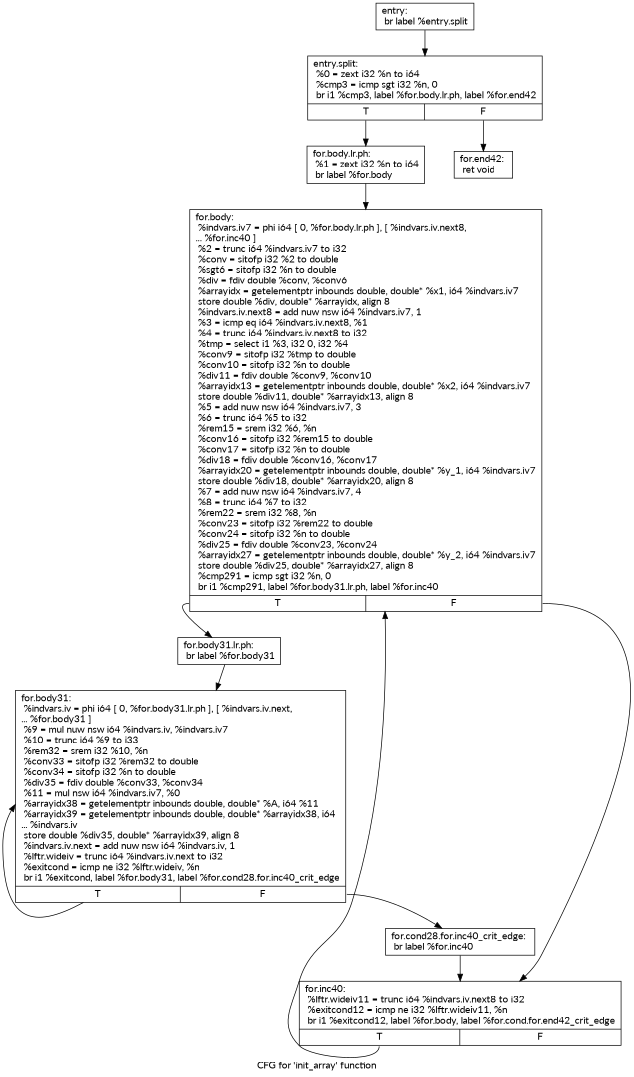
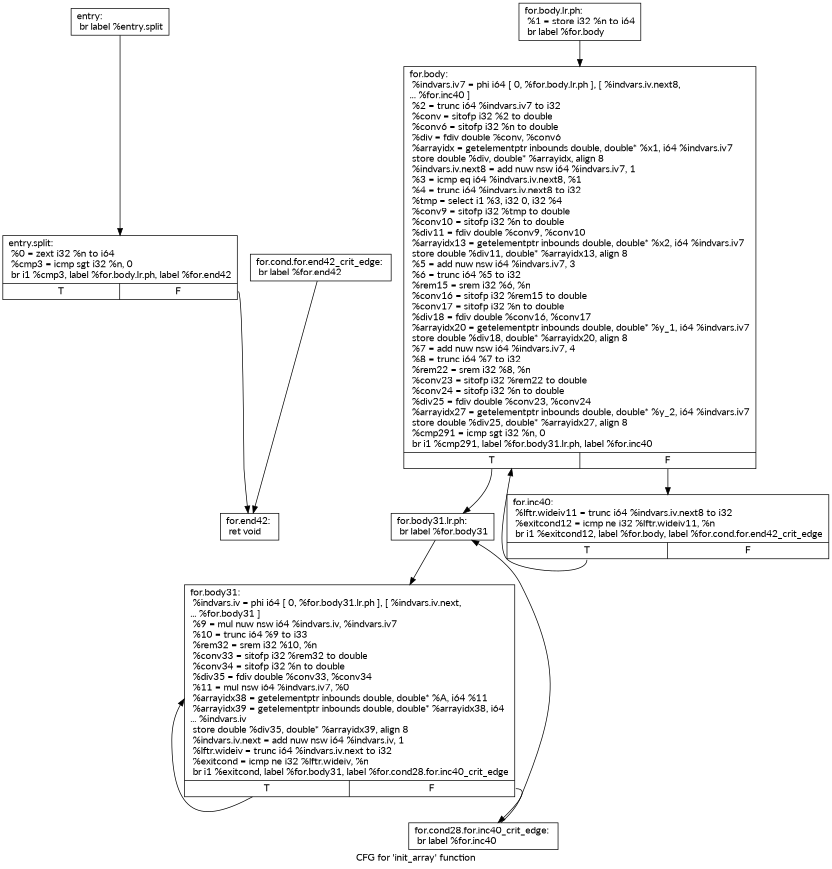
(366, 130) -> none
(366, 164) -> (580, 21)
none -> (321, 268)
(266, 270) -> (484, 127)
(460, 965) -> (549, 677)
